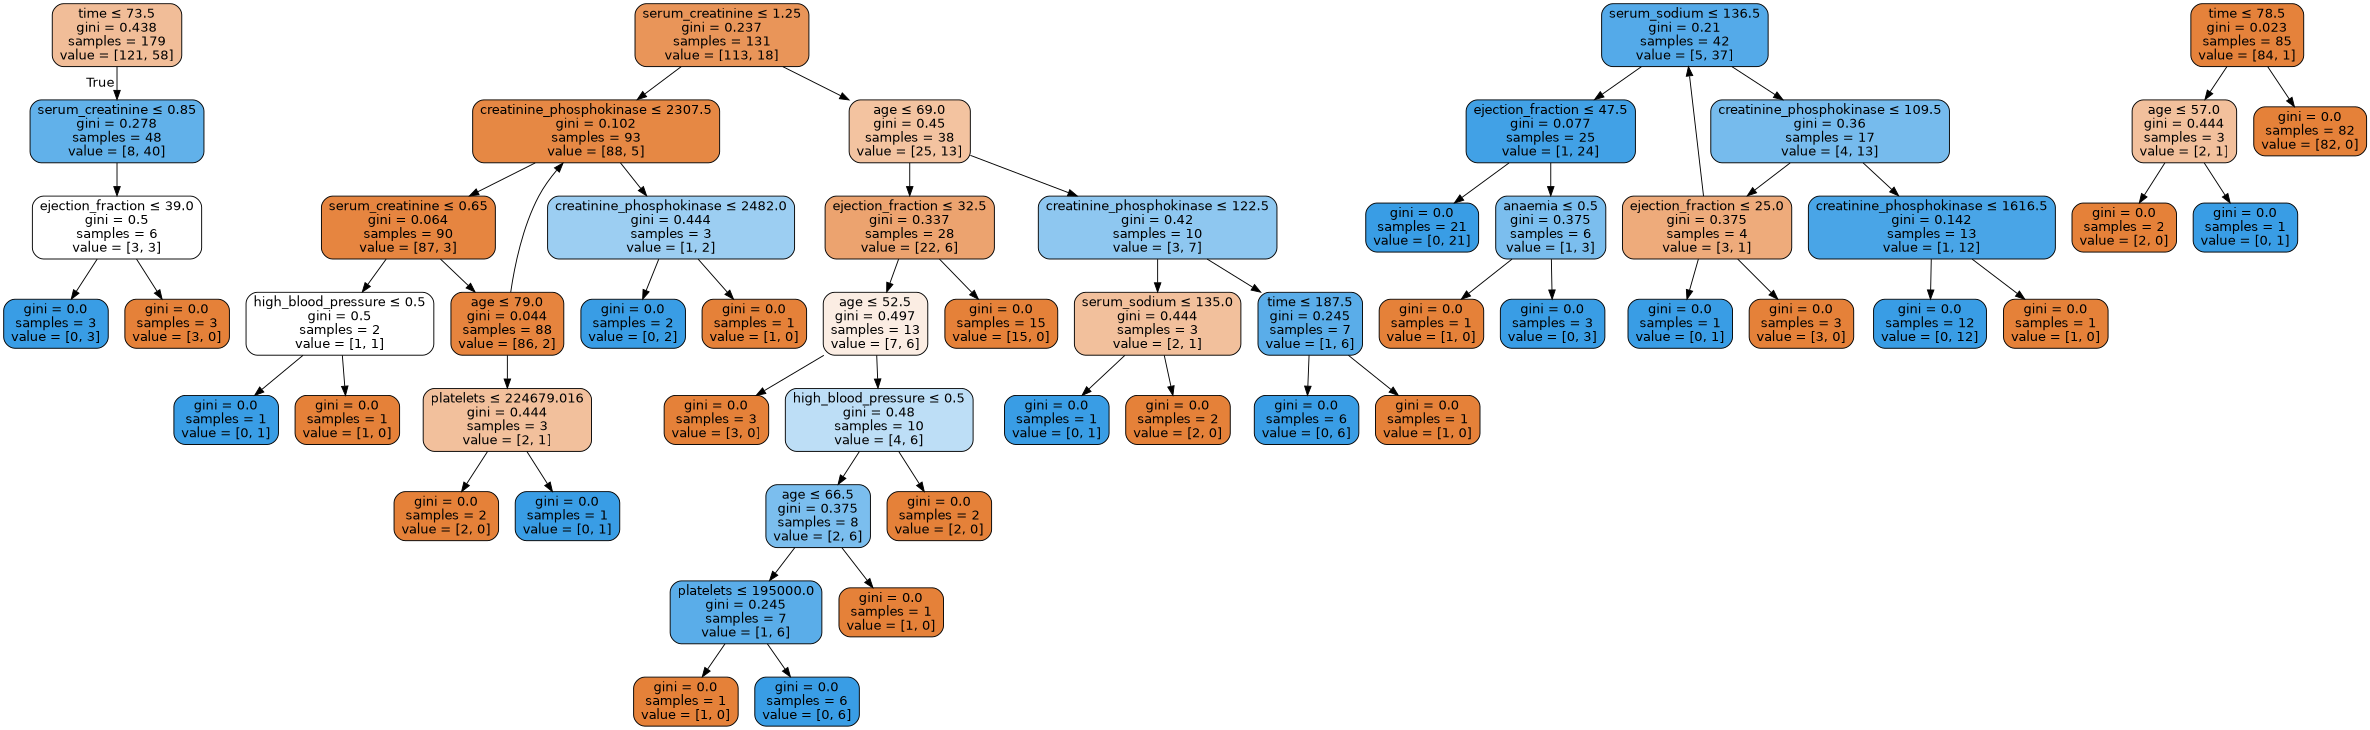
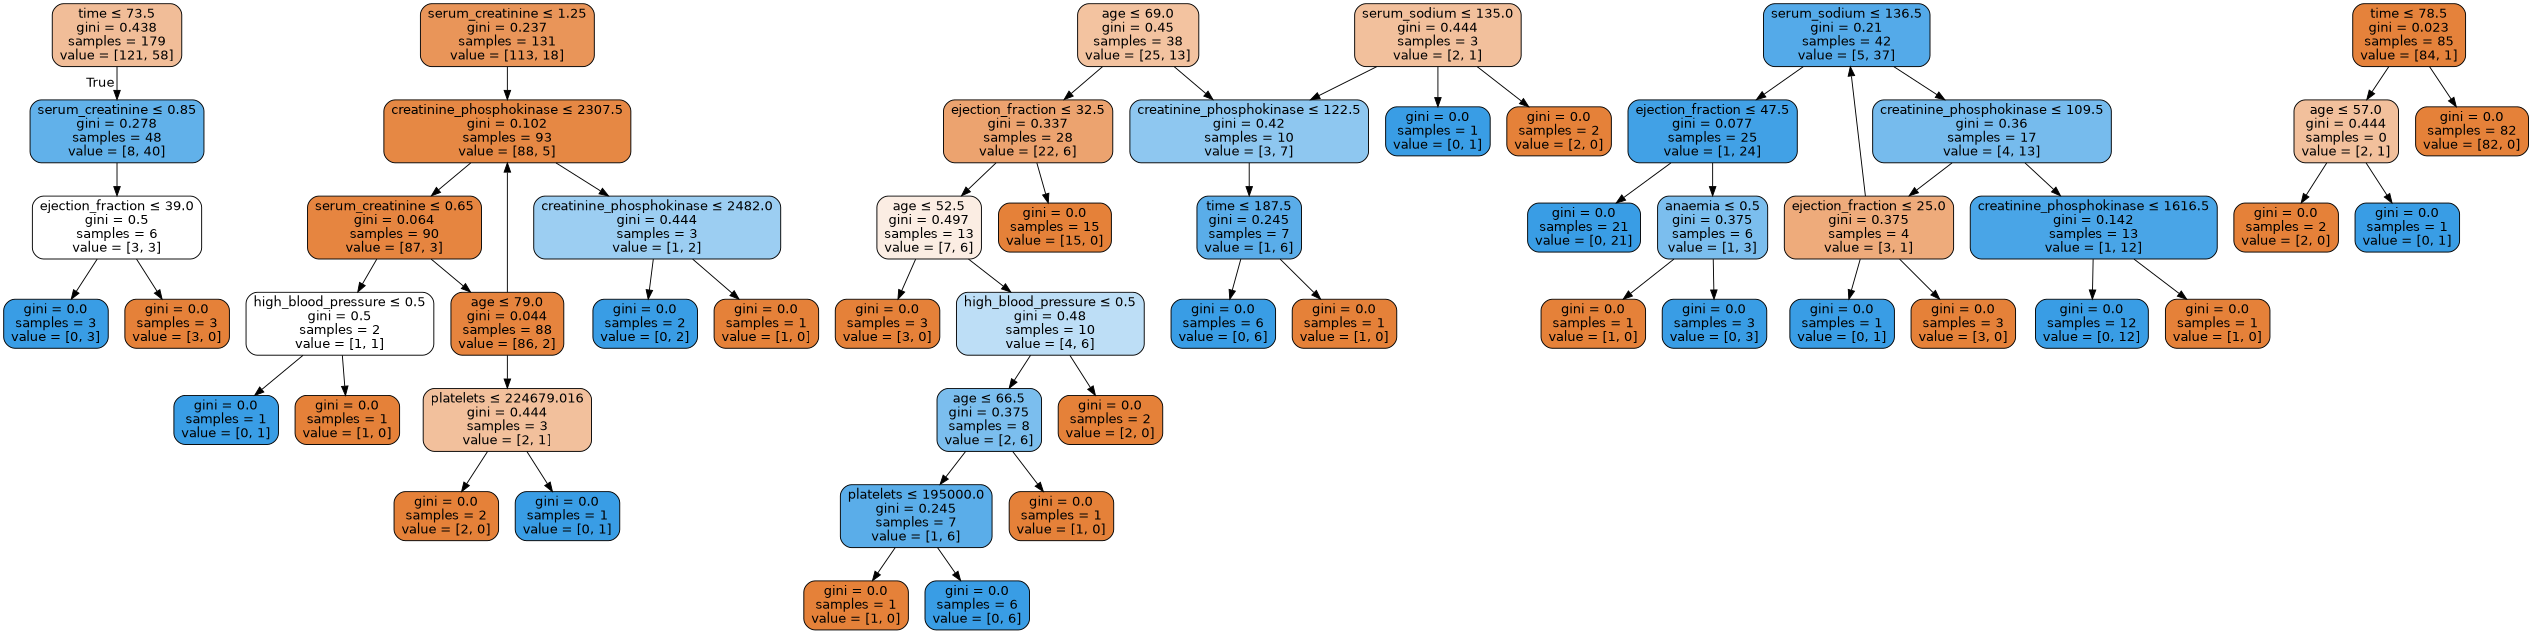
(812, 81) -> none
(2184, 138) -> (2346, 138)
(1158, 271) -> (1348, 81)
